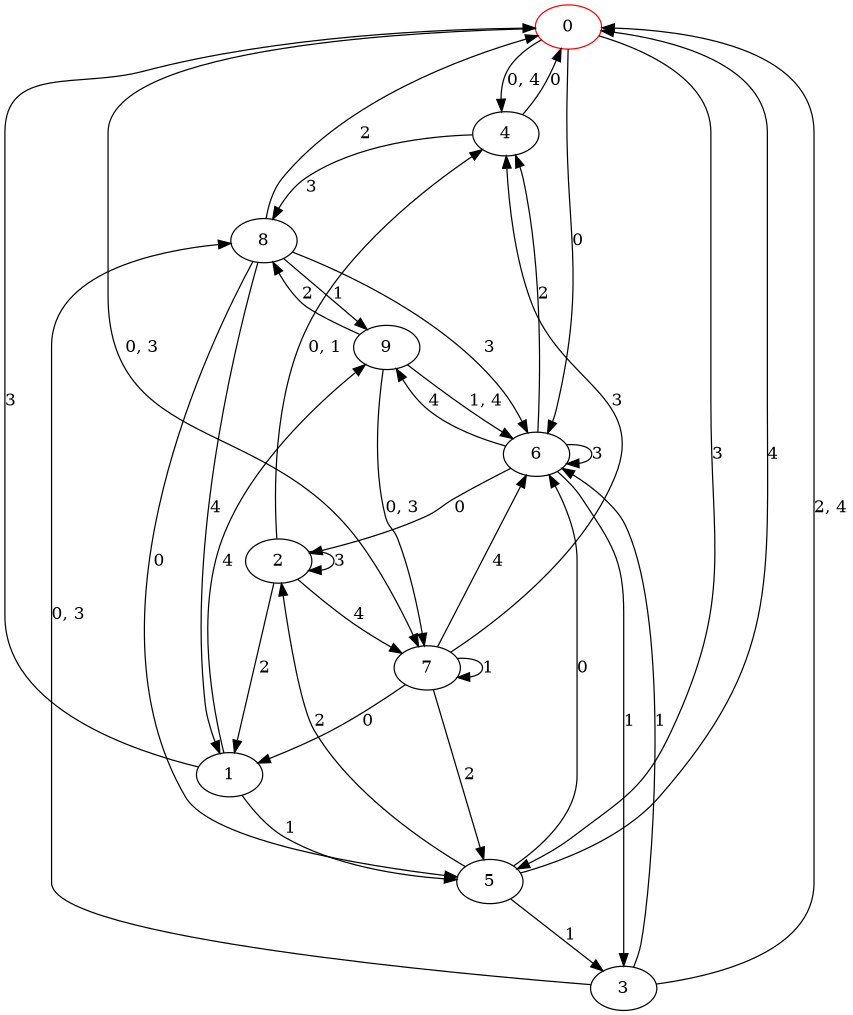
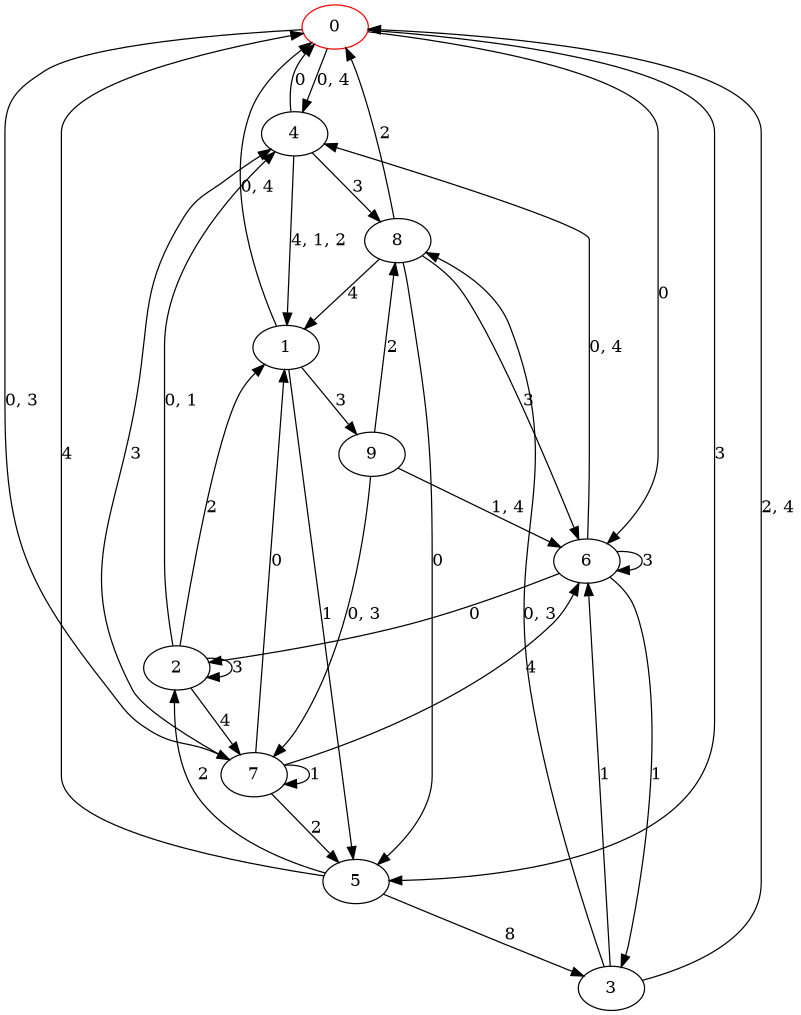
none -> (291, 234)
(321, 290) -> none
(544, 294) -> (607, 347)
(11, 401) -> (258, 187)
(447, 423) -> none
(228, 561) -> (341, 401)
(577, 686) -> none
(571, 935) -> (511, 935)
